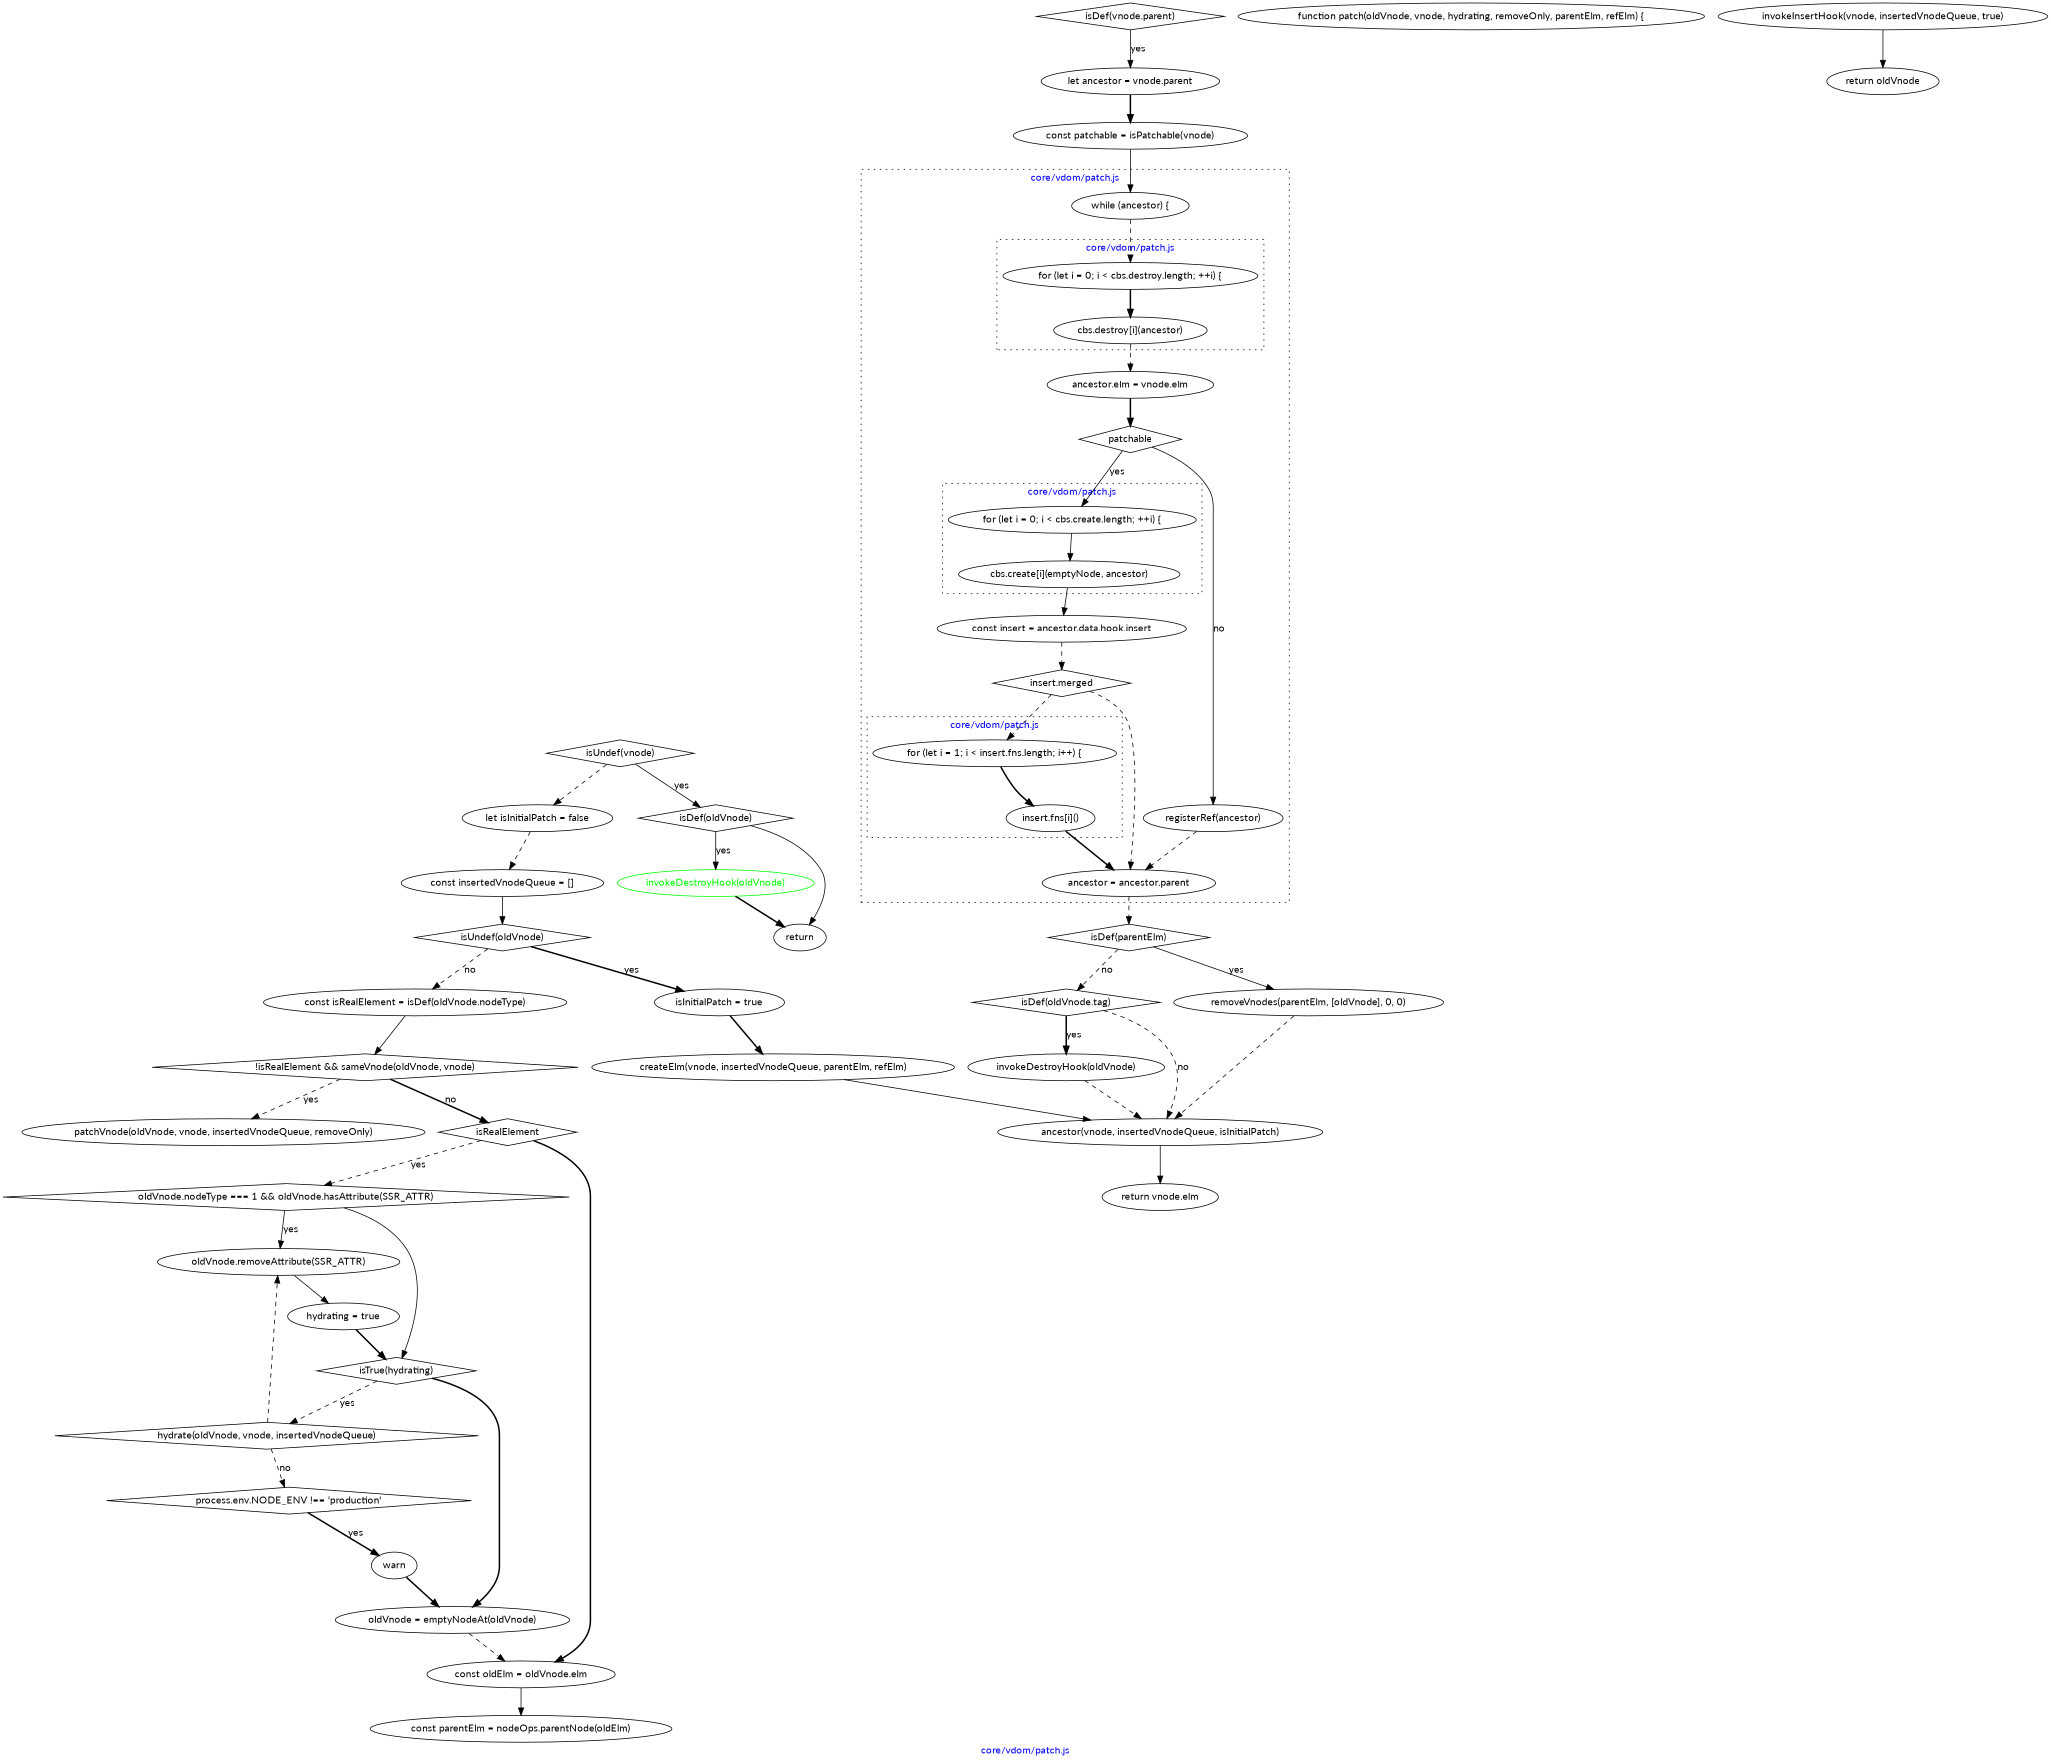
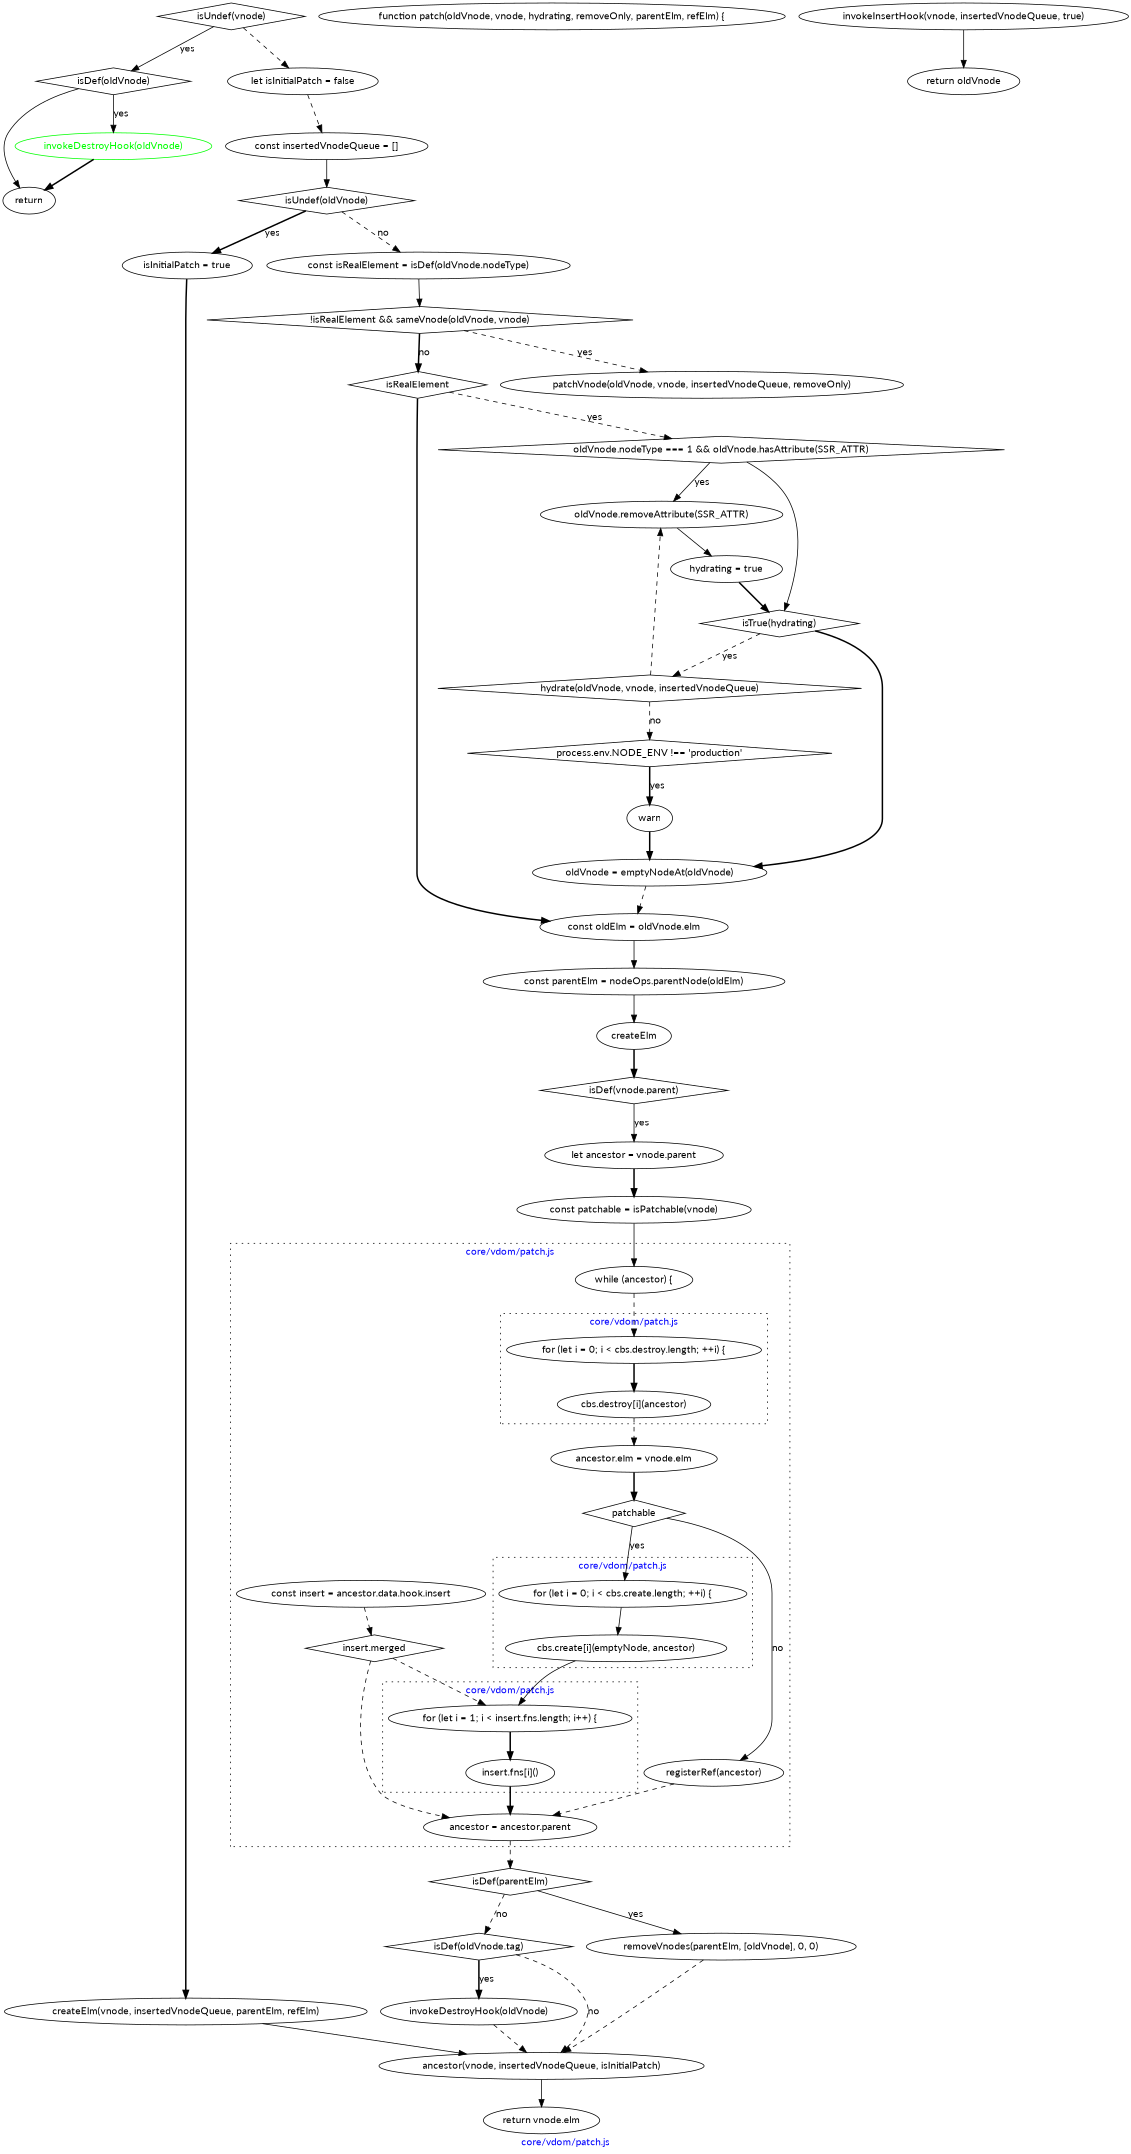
(1066, 598) -> (546, 1676)
none -> (634, 1036)
